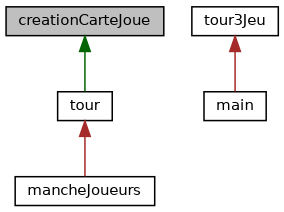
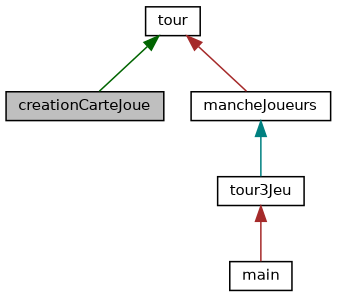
(85, 72) -> (123, 69)
none -> (261, 157)
